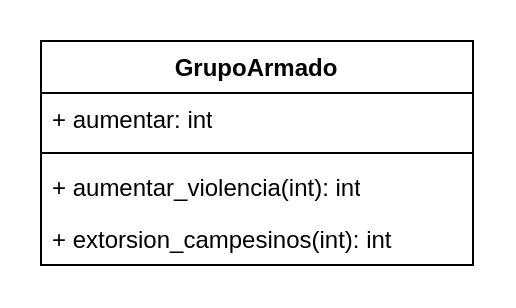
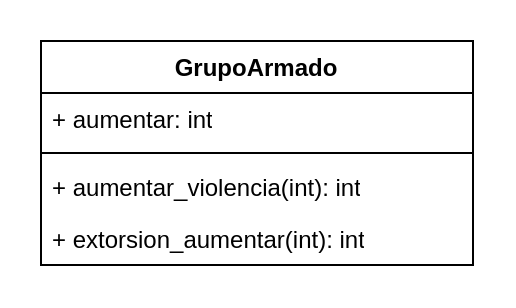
(246, 241) -> (236, 241)
